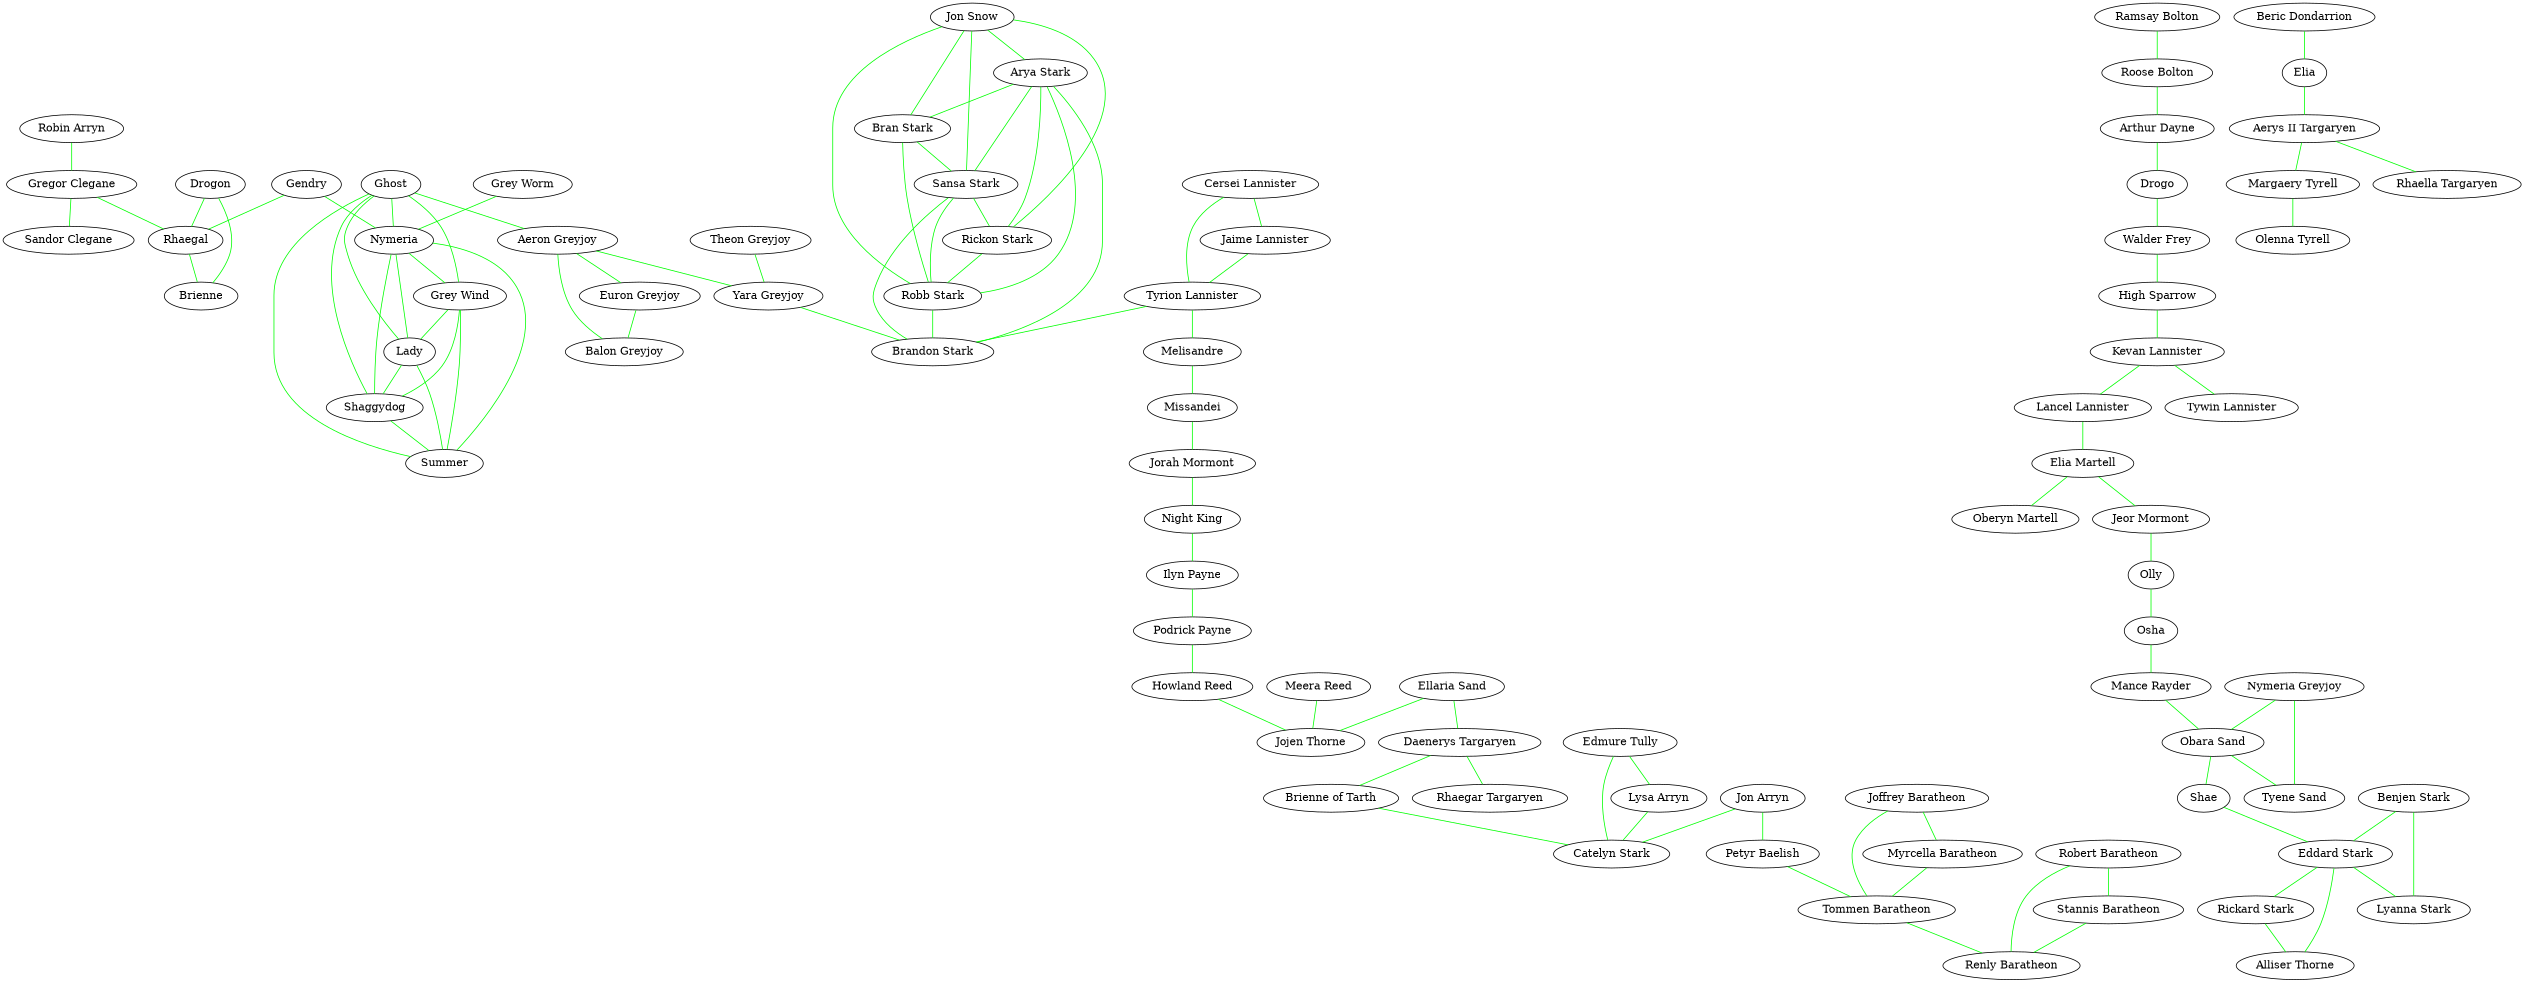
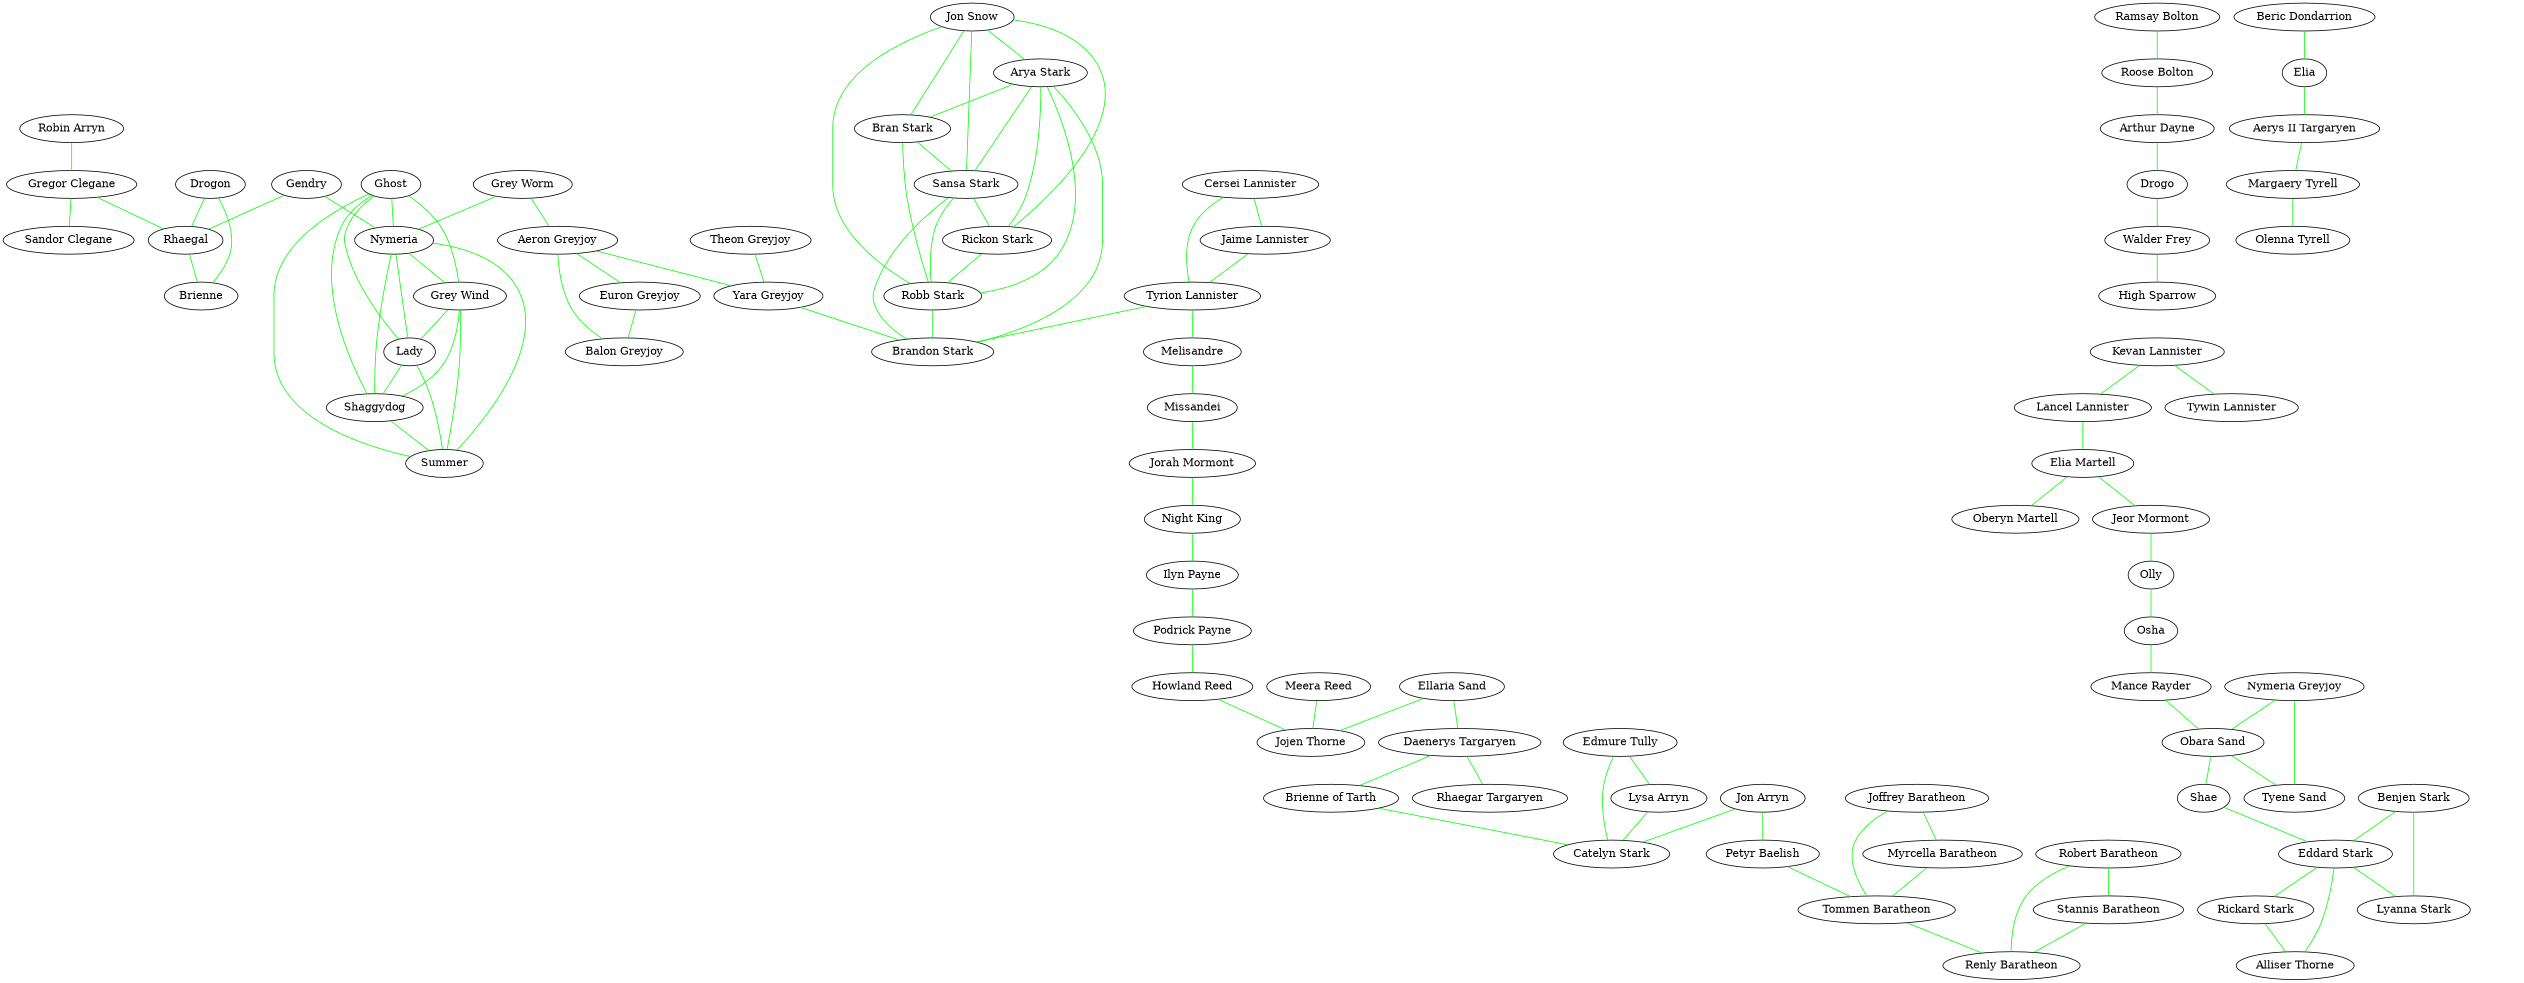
(2447, 184) -> none
(472, 212) -> (540, 212)
(2157, 324) -> none
